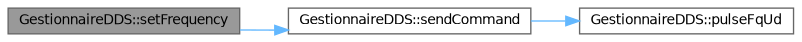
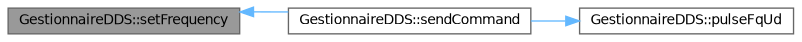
(257, 30) -> (271, 12)
